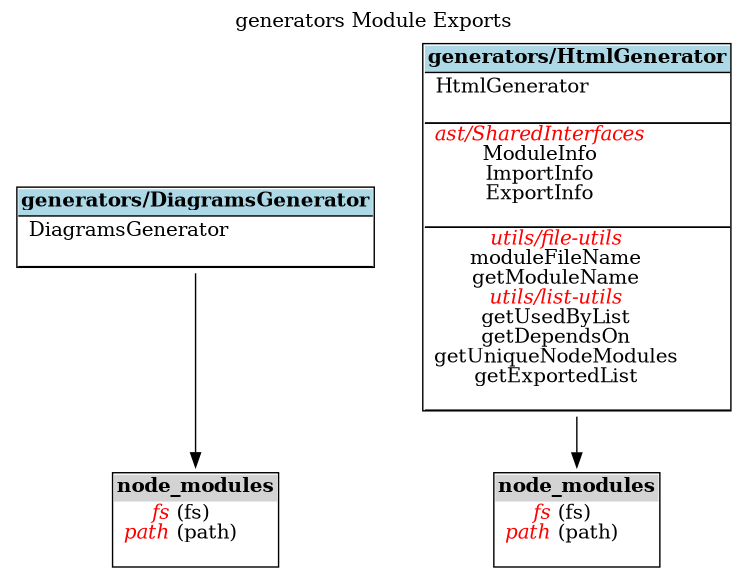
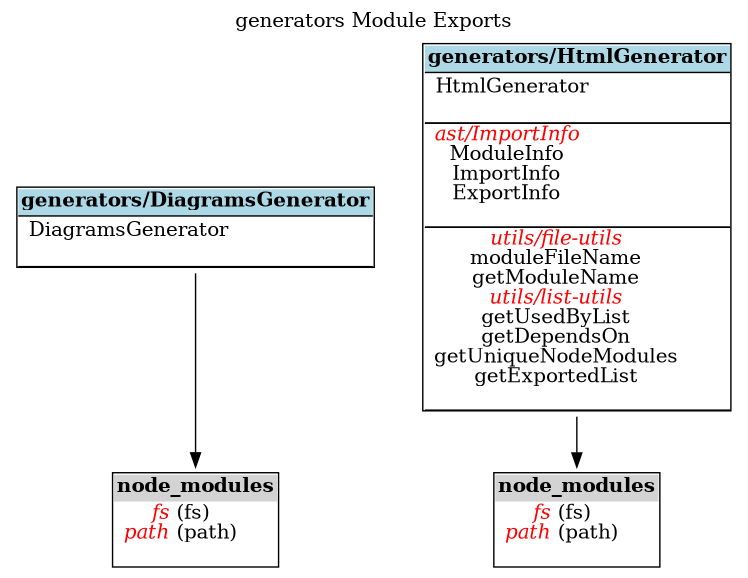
(540, 134) -> (507, 134)
